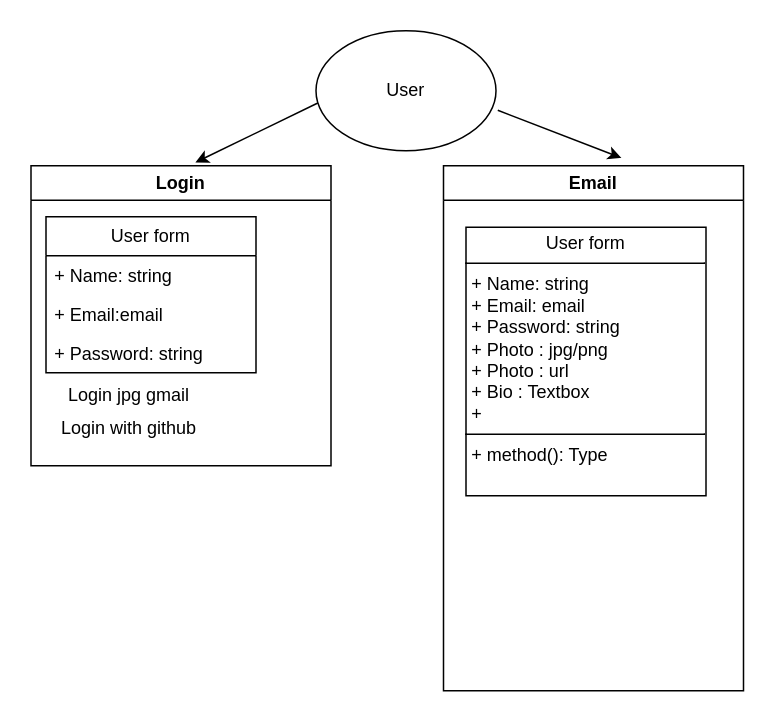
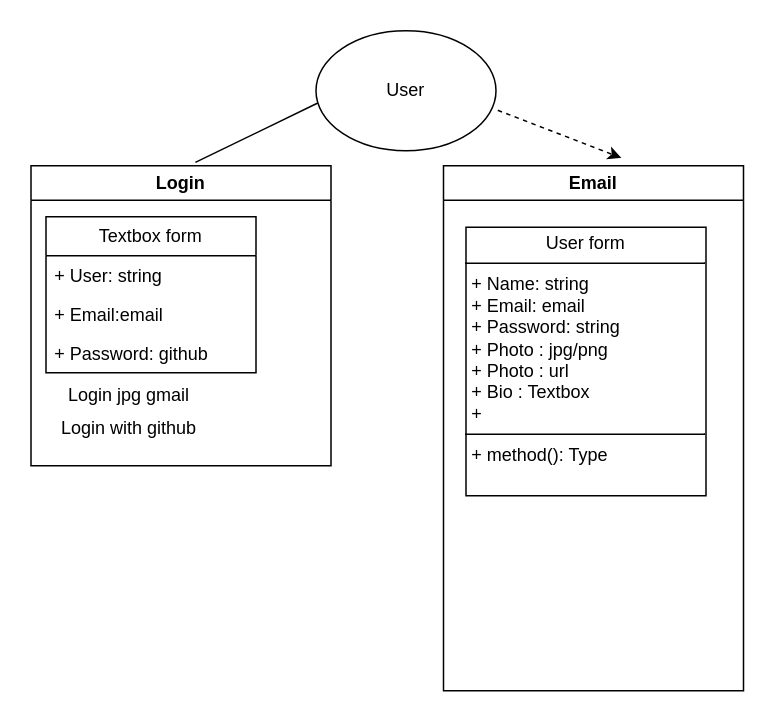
(554, 132) -> (554, 132)
(206, 157) -> (201, 159)
(151, 236) -> (151, 236)
(116, 277) -> (116, 277)
(136, 355) -> (136, 355)
